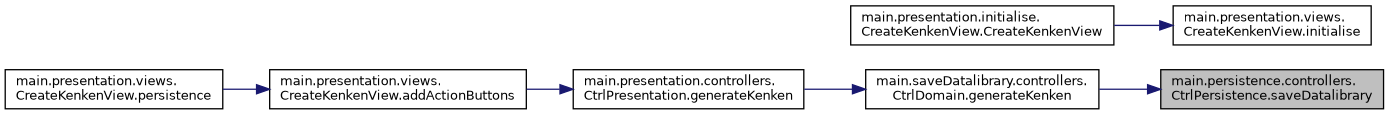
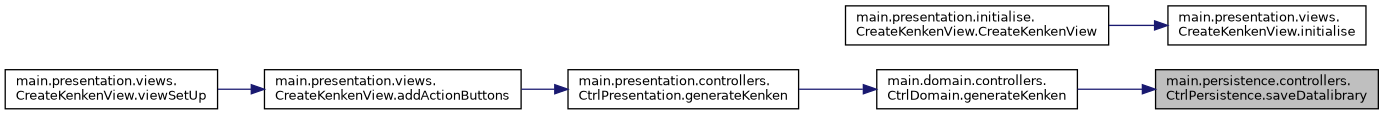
(114, 89) -> (111, 89)
(982, 89) -> (977, 89)
